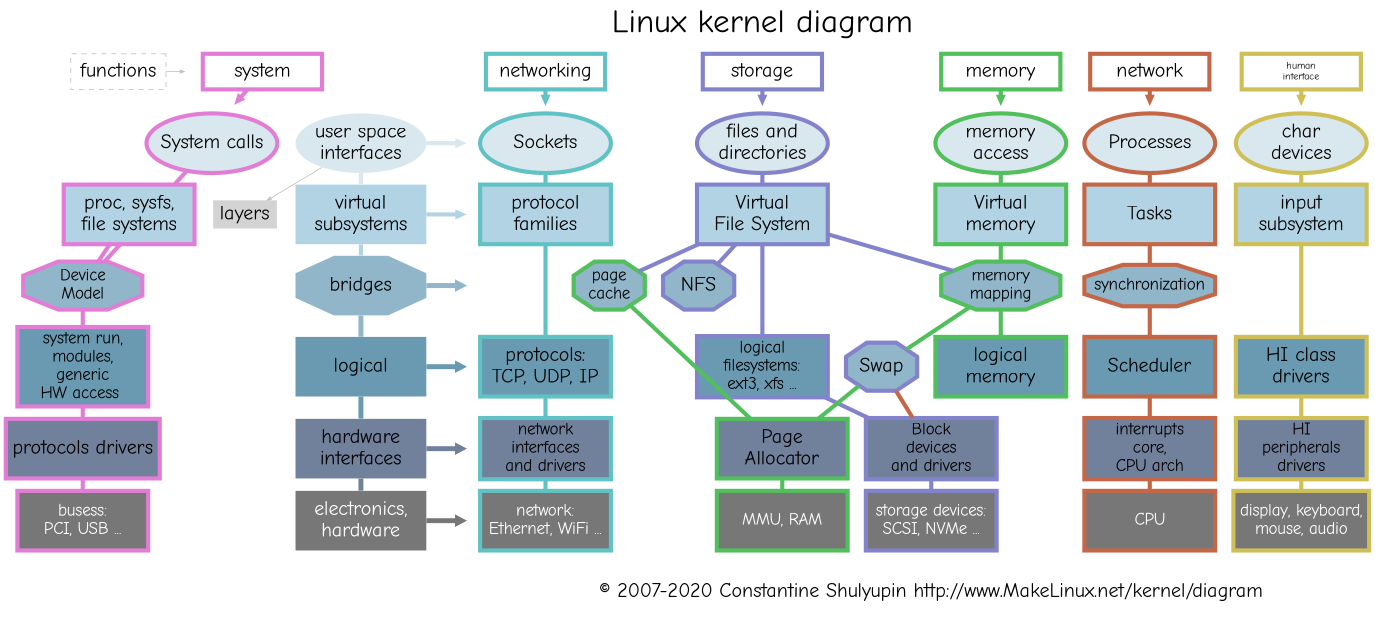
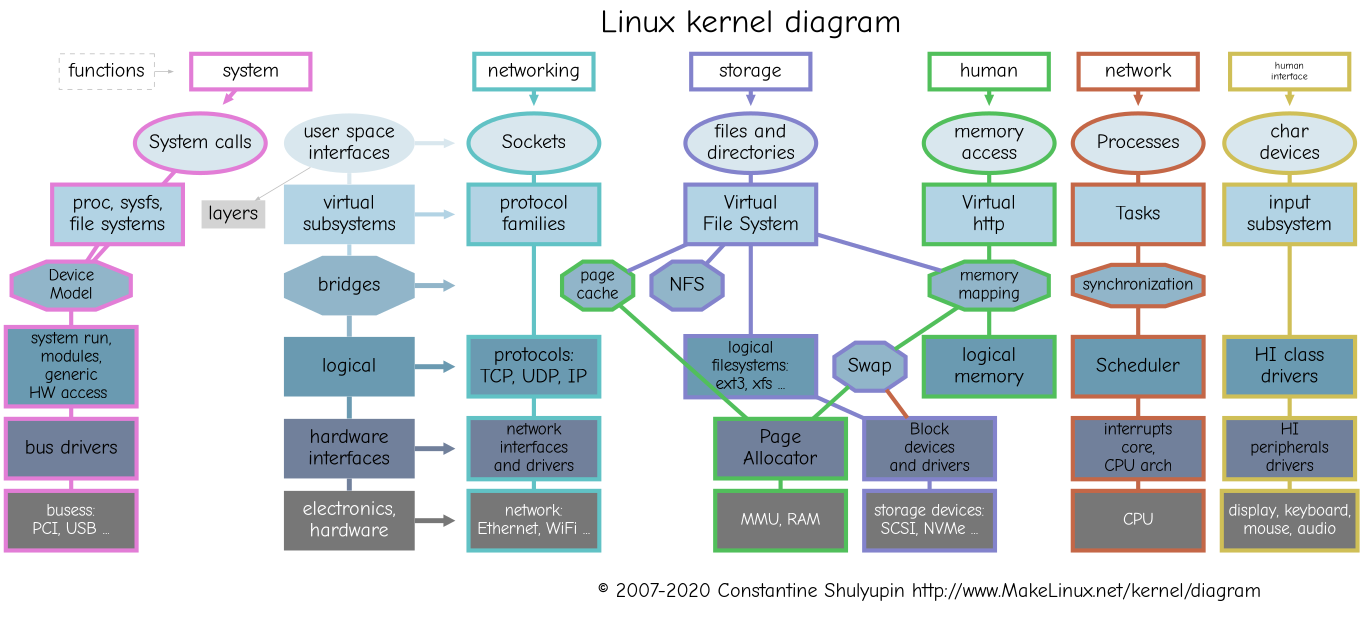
(1001, 72) -> (989, 72)
(1001, 214) -> (989, 214)
(83, 449) -> (71, 449)
